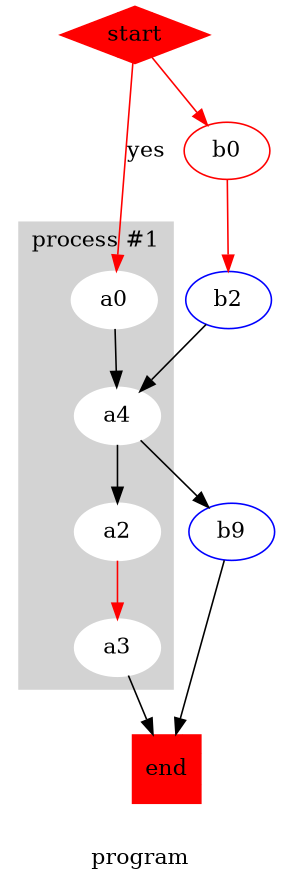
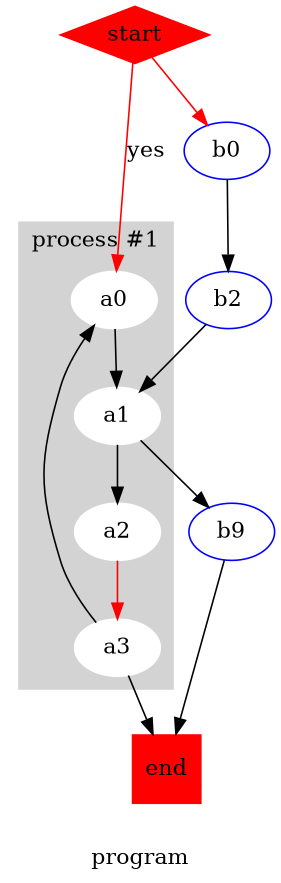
(227, 151) -> (227, 151)
(228, 217) -> (228, 217)
(117, 416) -> (117, 416)
none -> (44, 482)
